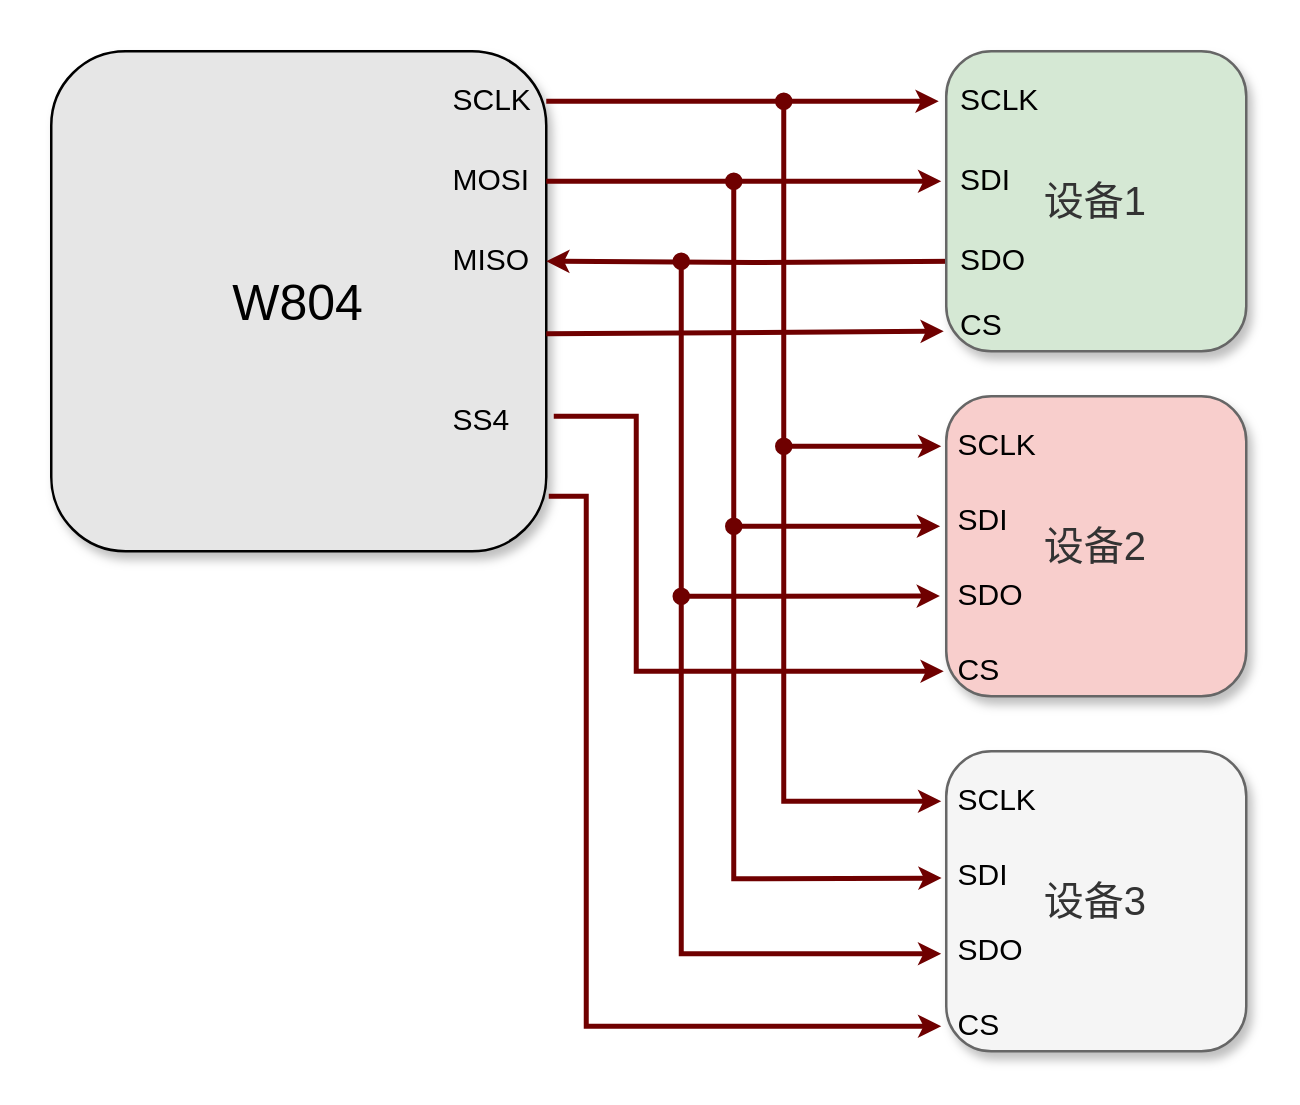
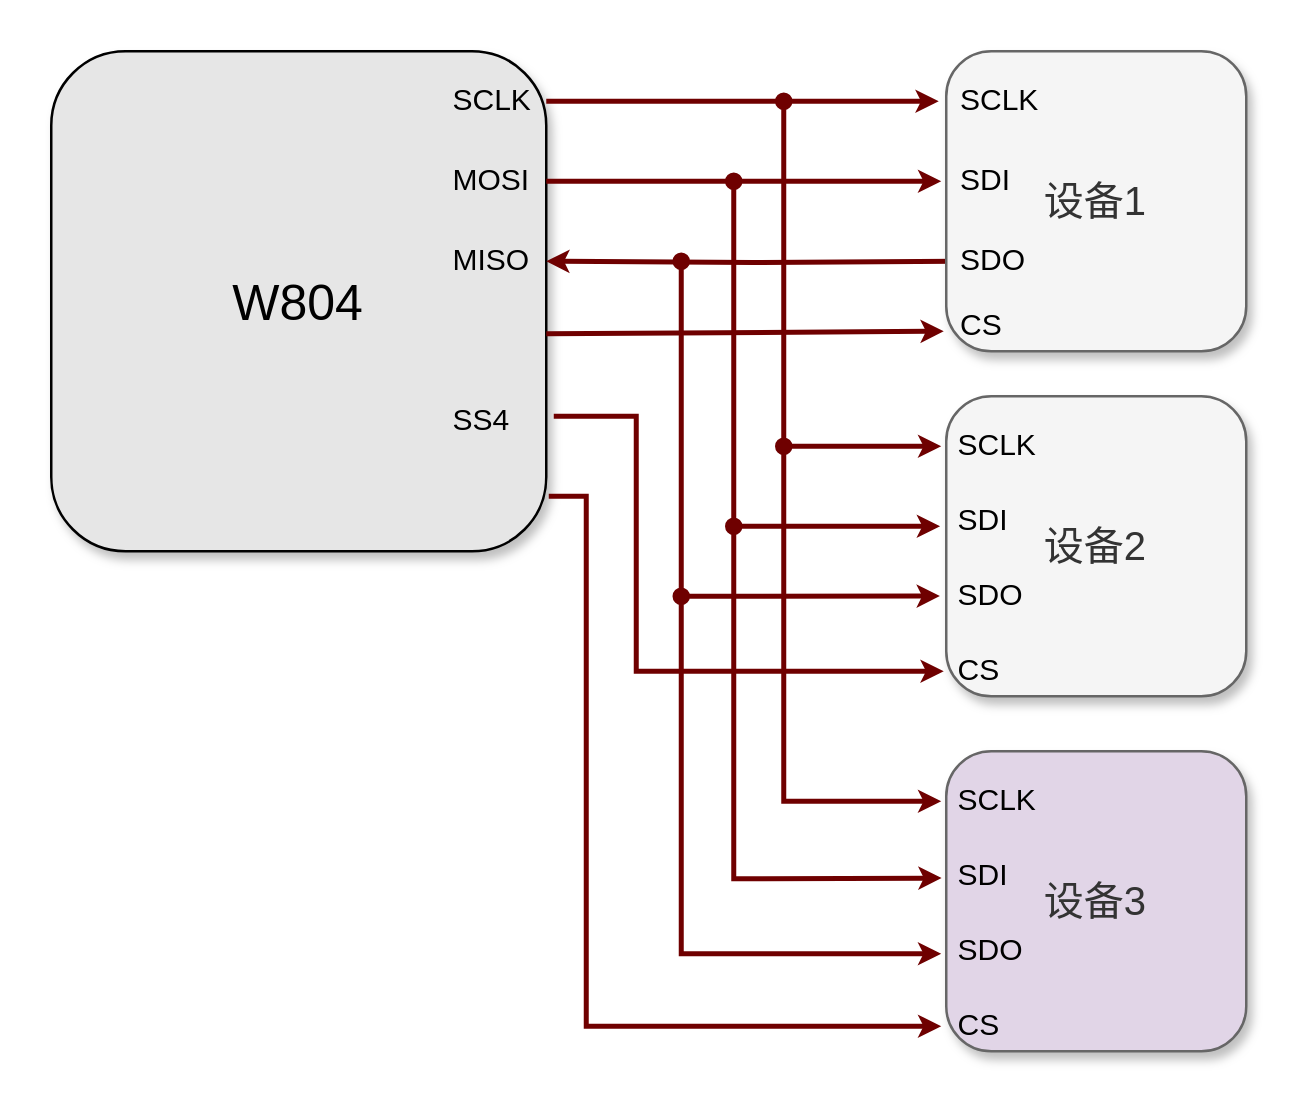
(1096, 201) -> (1096, 201)
(1096, 546) -> (1096, 546)
(1096, 901) -> (1096, 901)
